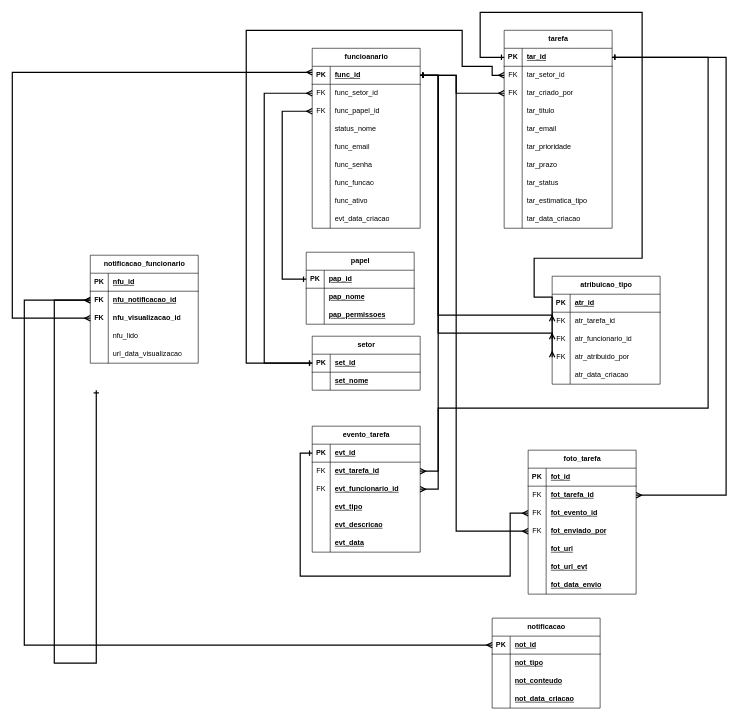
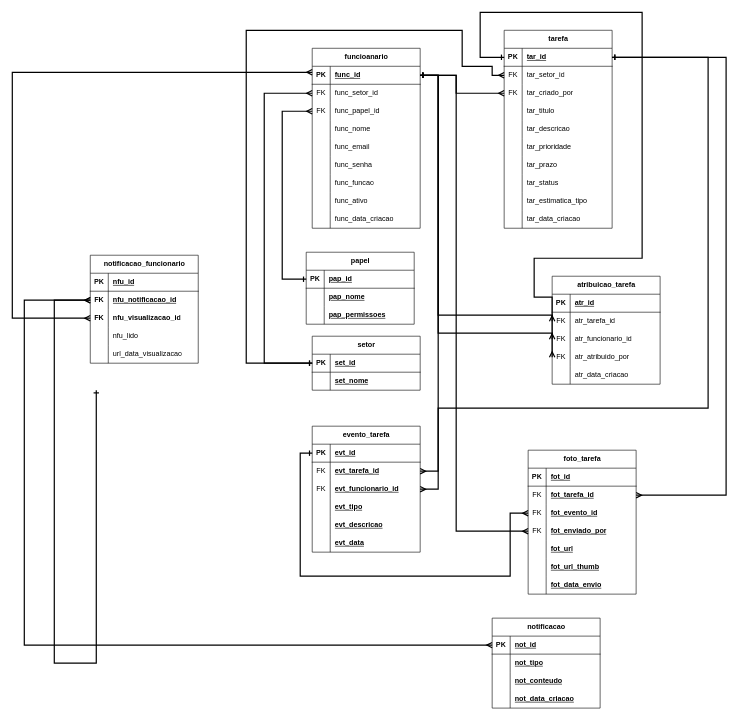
(357, 129) -> (353, 129)
(543, 129) -> (552, 129)
(366, 219) -> (368, 219)
(607, 285) -> (607, 285)
(572, 567) -> (576, 567)
